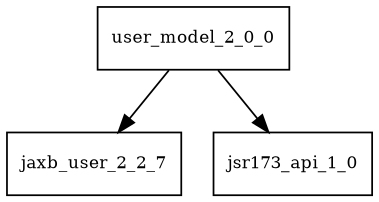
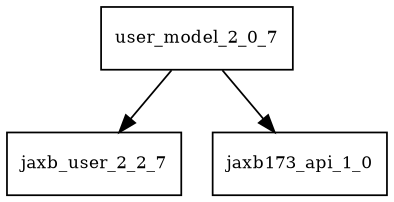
(193, 38) -> (197, 38)
(293, 164) -> (300, 164)
